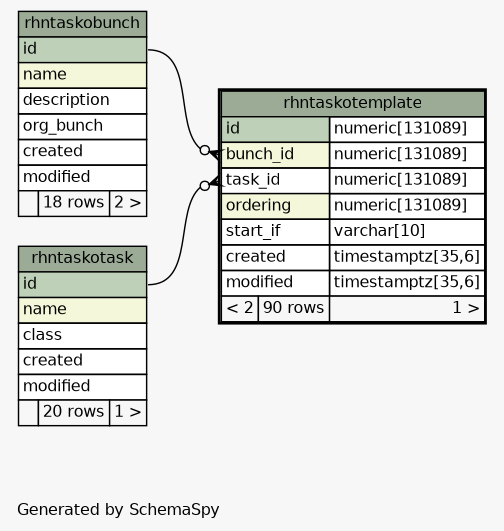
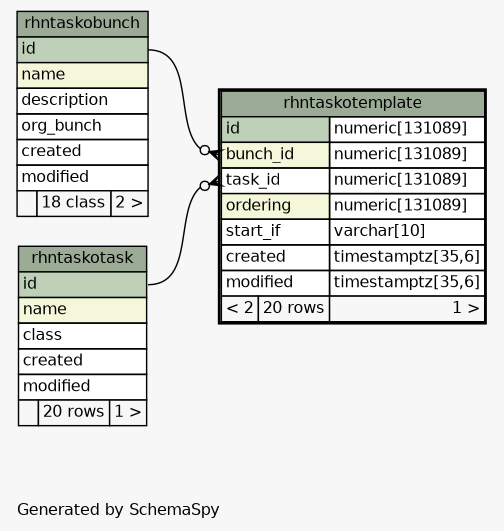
(74, 203) -> (74, 203)
(294, 308) -> (294, 308)
